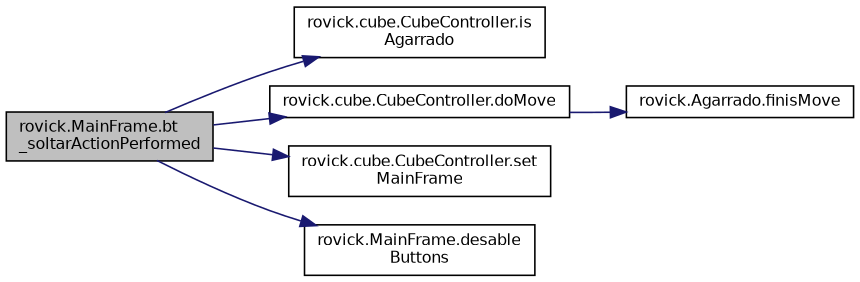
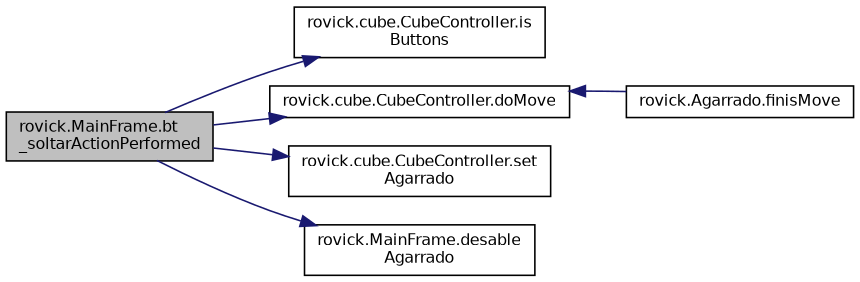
(420, 32) -> (420, 32)
(590, 112) -> (606, 91)
(420, 171) -> (420, 171)
(420, 250) -> (420, 250)
